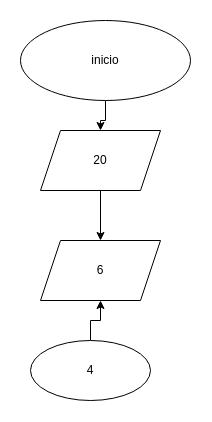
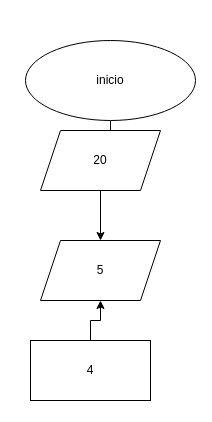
(106, 61) -> (111, 81)
(101, 271) -> (101, 271)
(91, 371) -> (91, 371)
